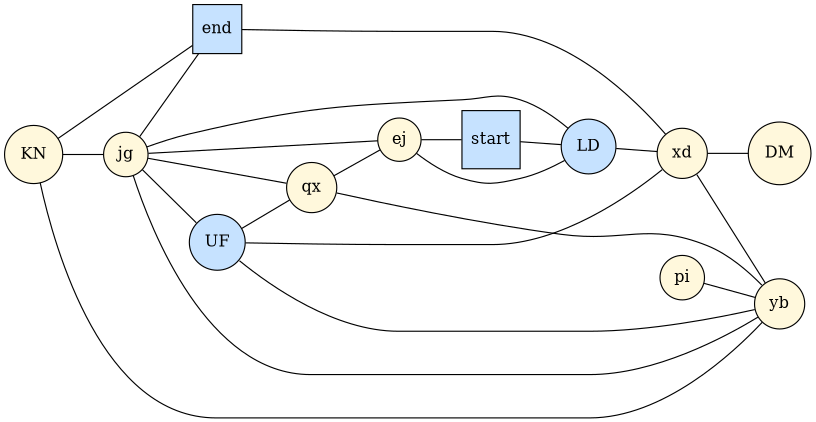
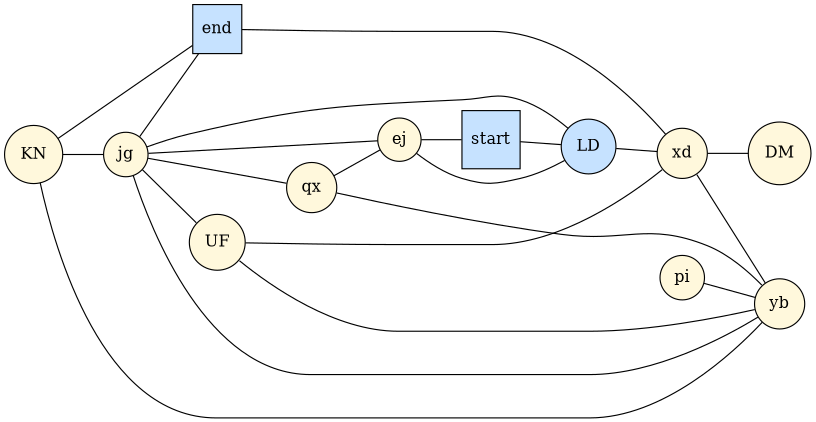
(266, 214) -> none
(217, 242) -> (217, 242)
